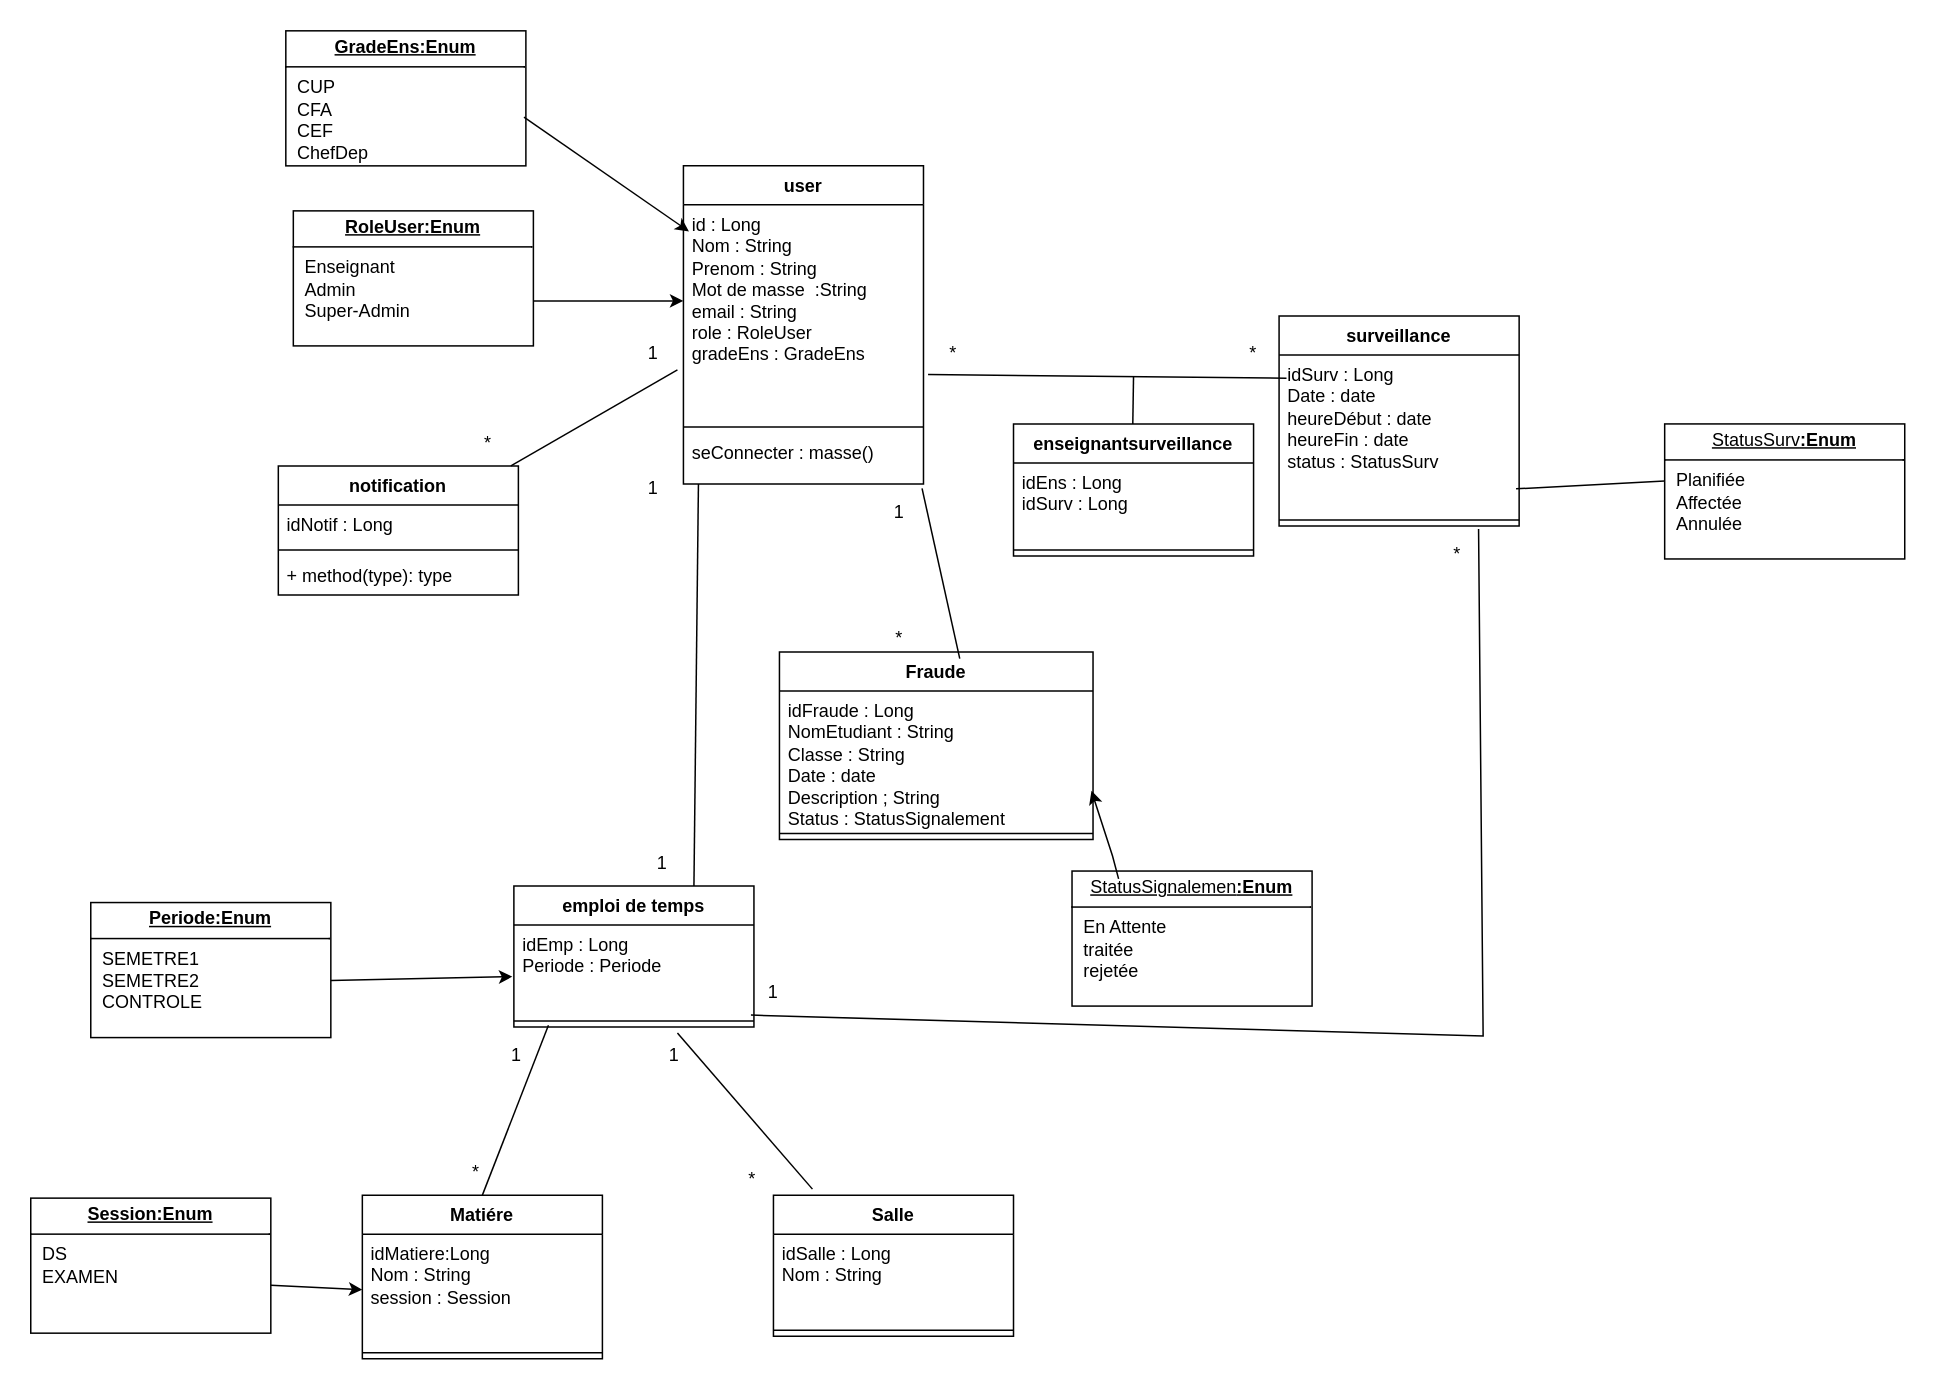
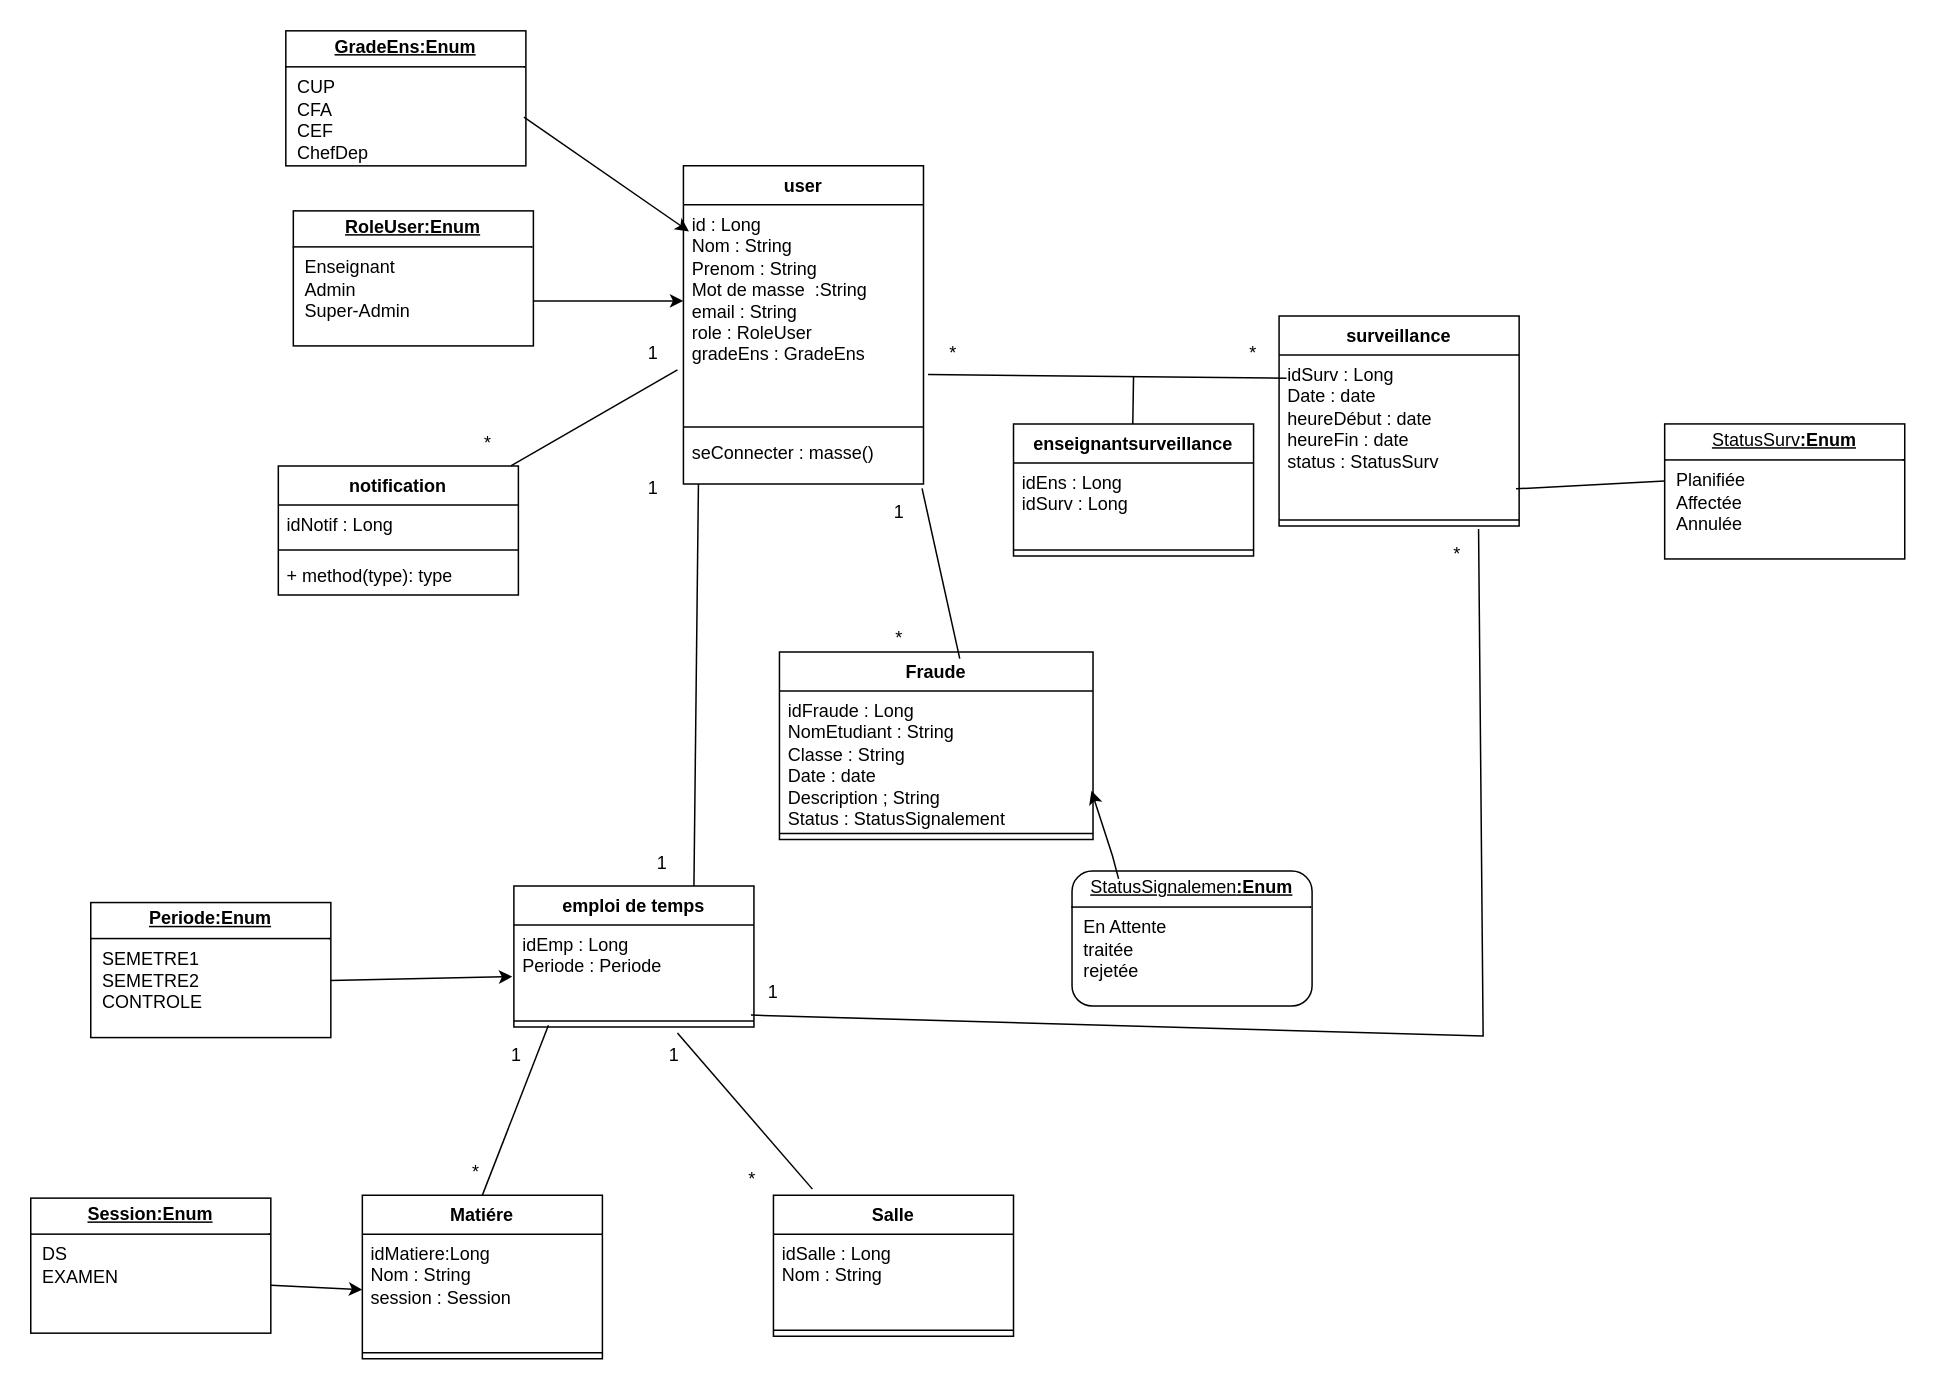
(1192, 938) -> (1192, 938)
